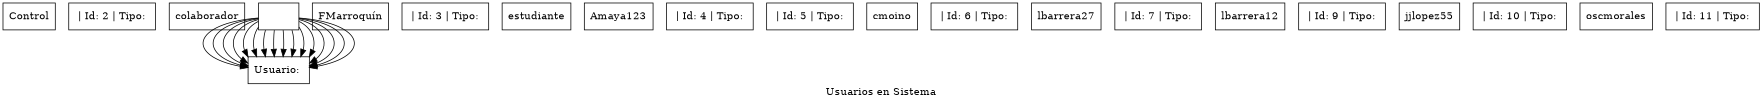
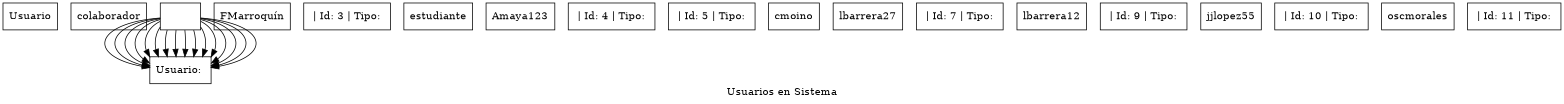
(29, 16) -> (30, 16)
(112, 16) -> none
(974, 16) -> none
